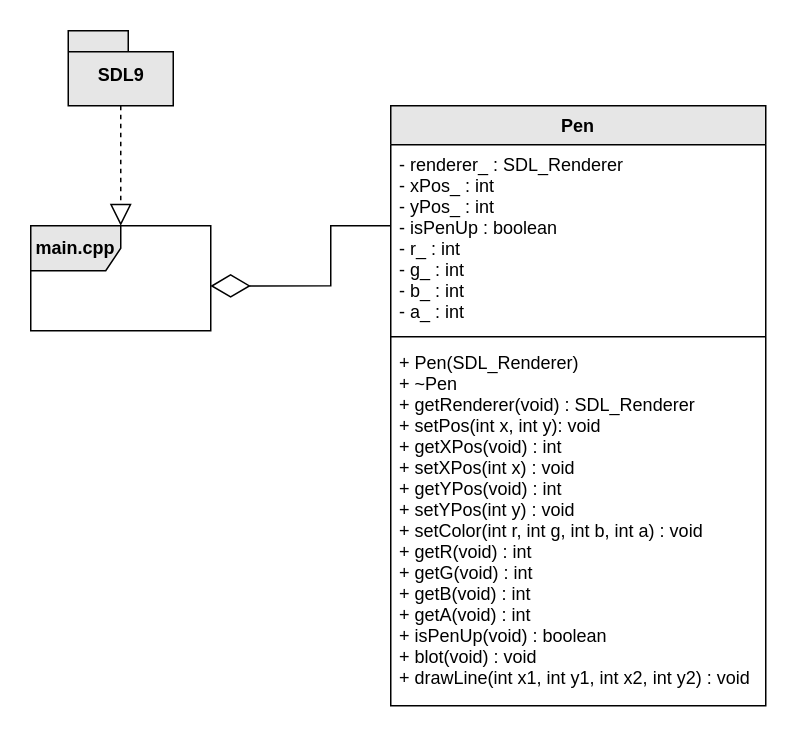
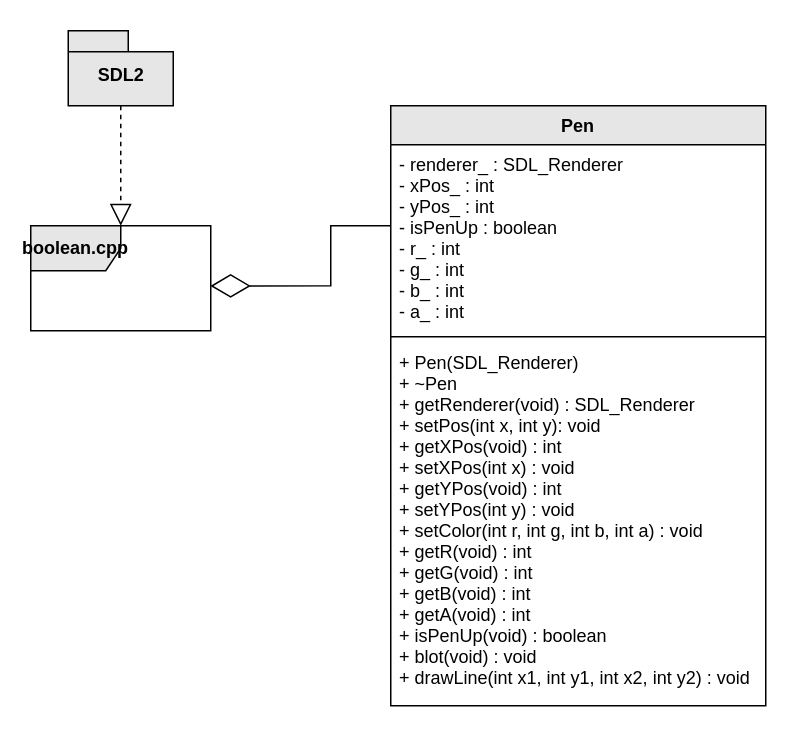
(122, 76) -> (122, 76)
(76, 248) -> (76, 248)
